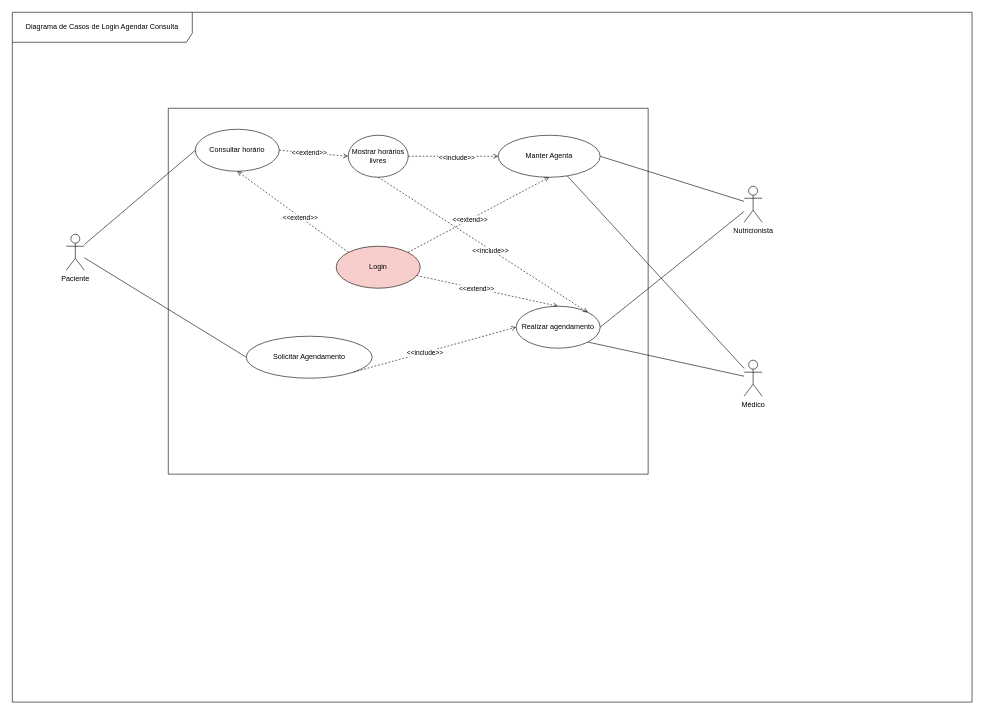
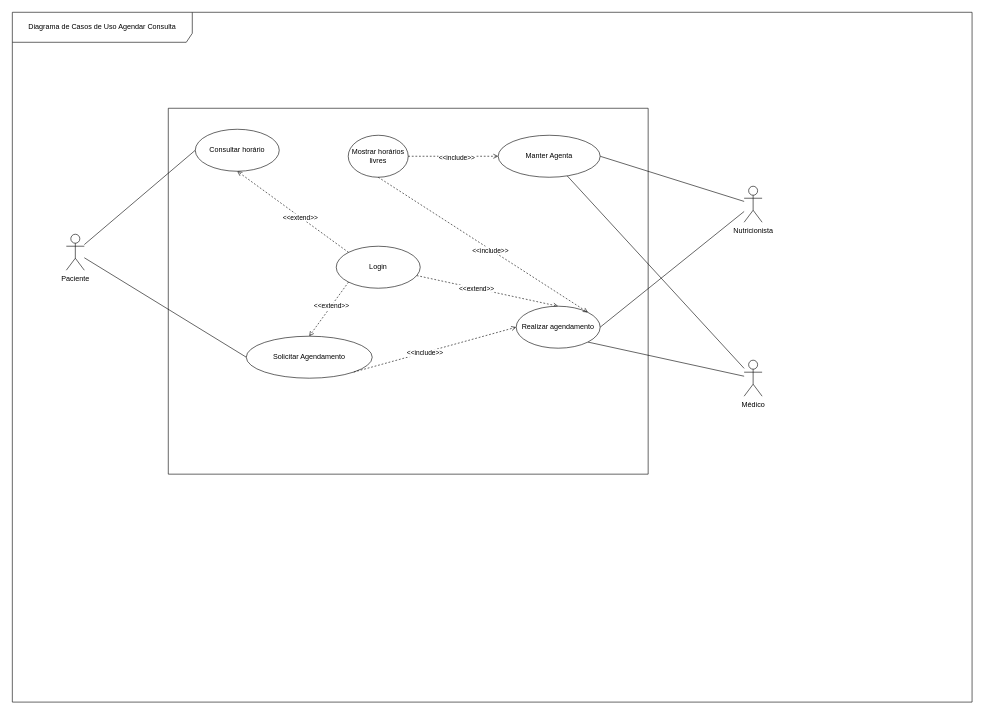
(102, 27) -> (102, 27)
(313, 153) -> none
(478, 215) -> none
(378, 267) -> (378, 267)
none -> (336, 299)
